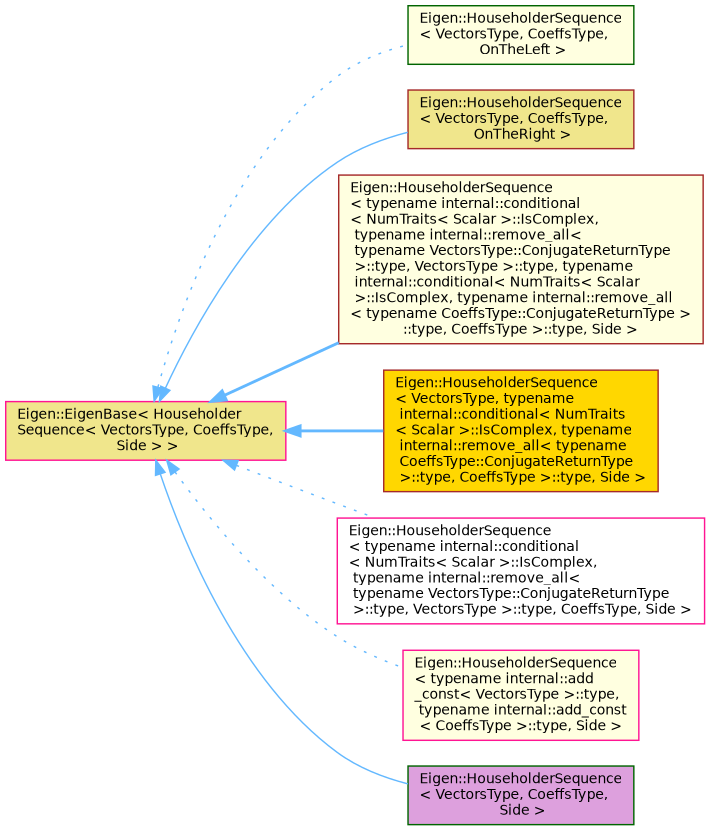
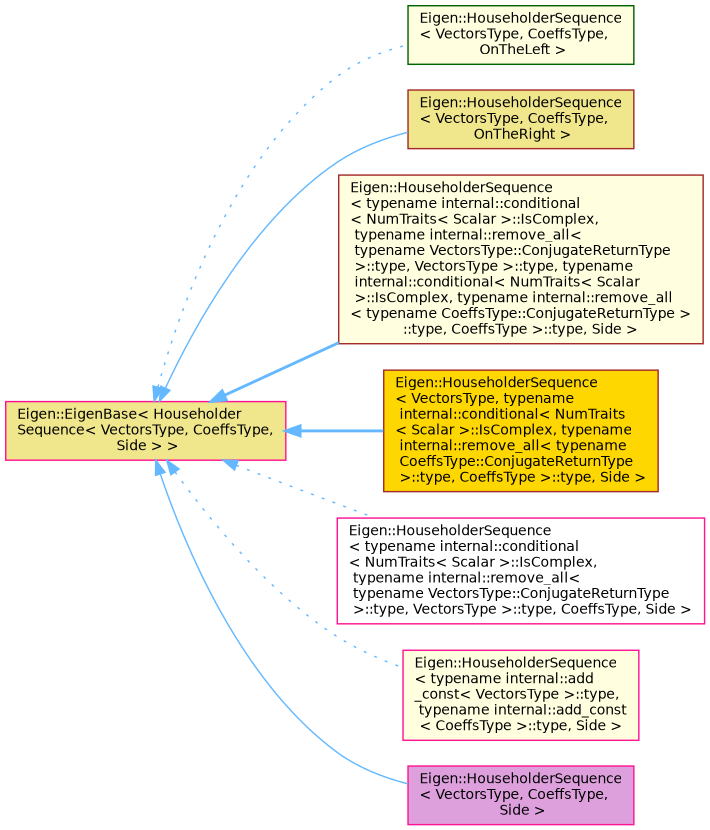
(521, 795) -> (521, 795)
